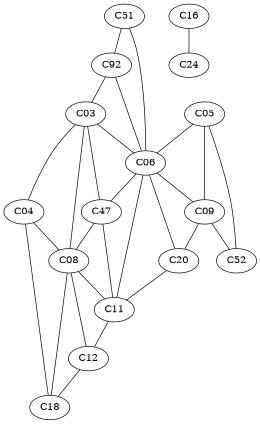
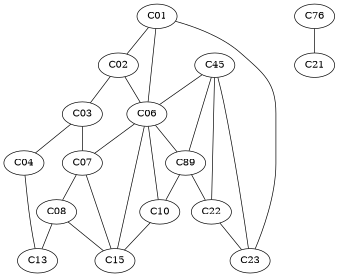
(124, 16) -> (157, 16)
(189, 16) -> (315, 16)
(112, 65) -> (118, 65)
(189, 65) -> (315, 65)
(205, 114) -> (215, 65)
(116, 139) -> none
(77, 187) -> none
(101, 212) -> (82, 163)
(205, 212) -> (186, 163)
(46, 236) -> none
(179, 261) -> (160, 212)
(237, 261) -> (211, 212)
none -> (250, 261)
(114, 310) -> (115, 261)
(88, 359) -> none
(50, 408) -> (38, 261)
